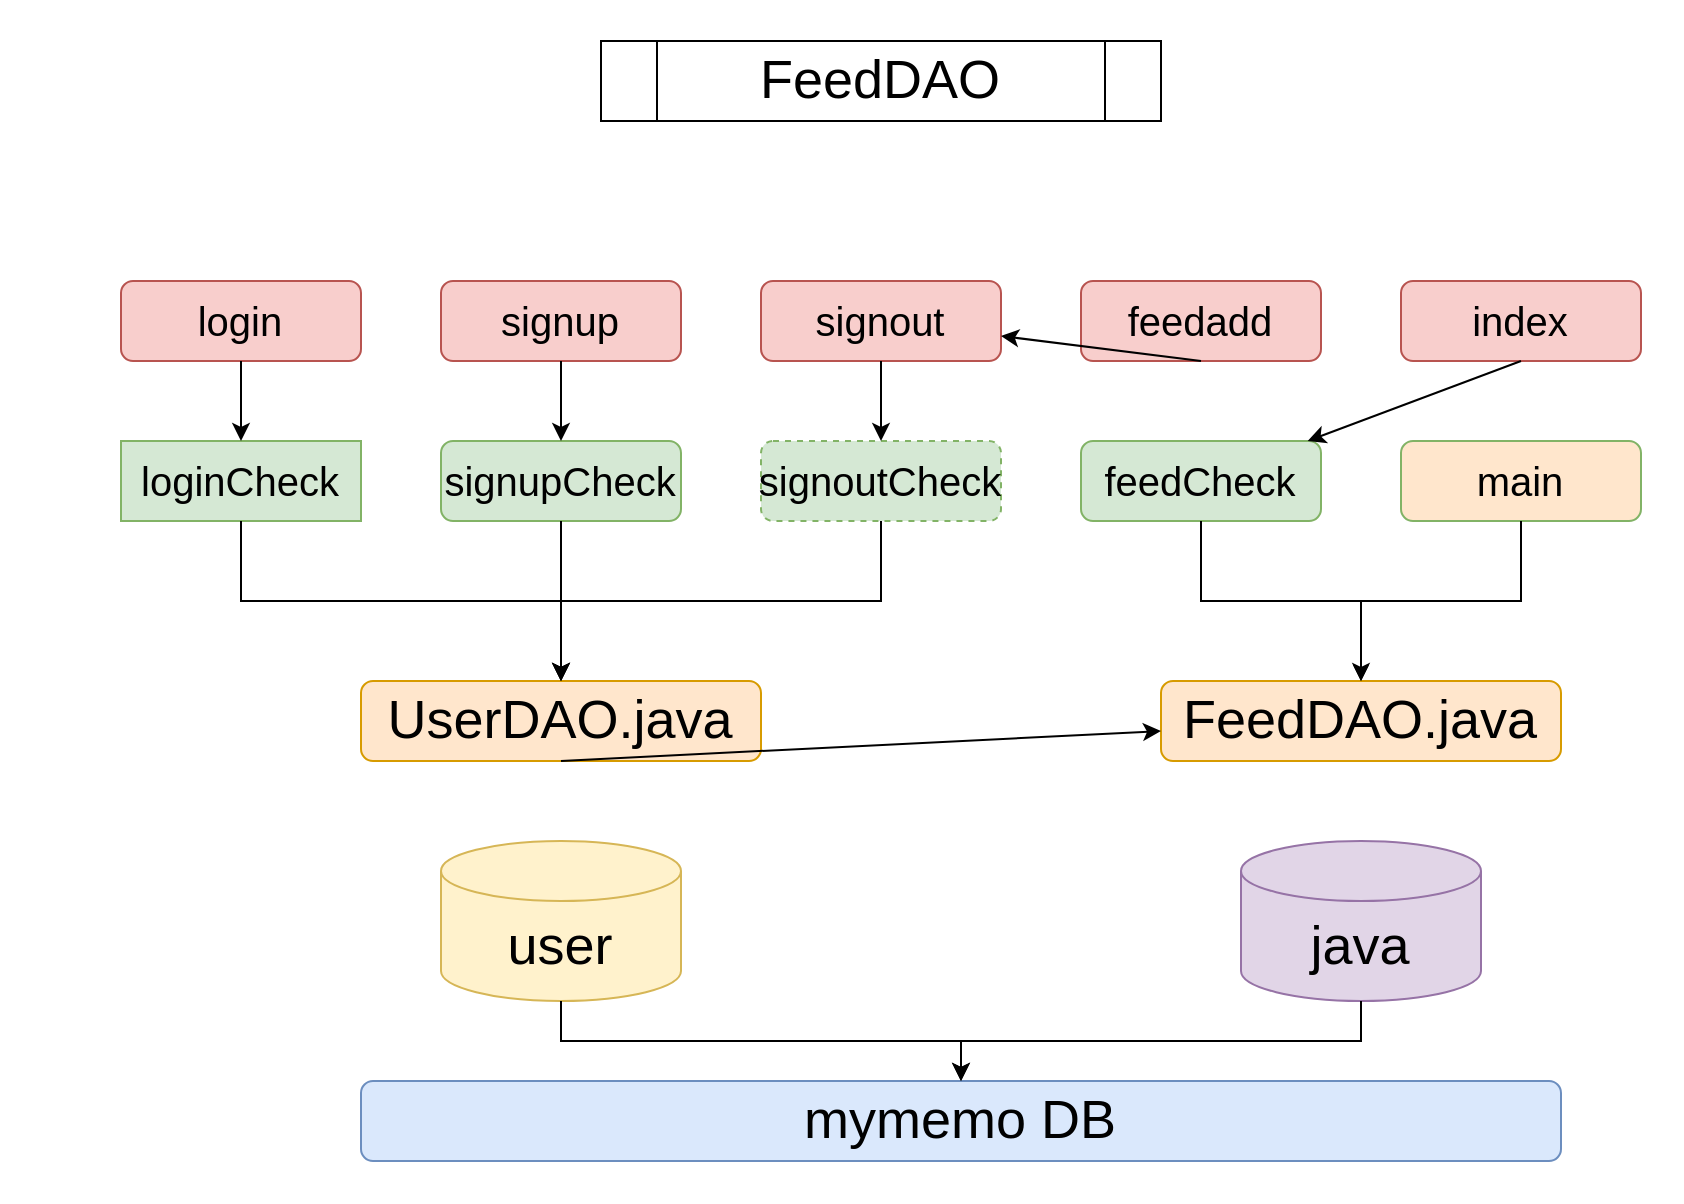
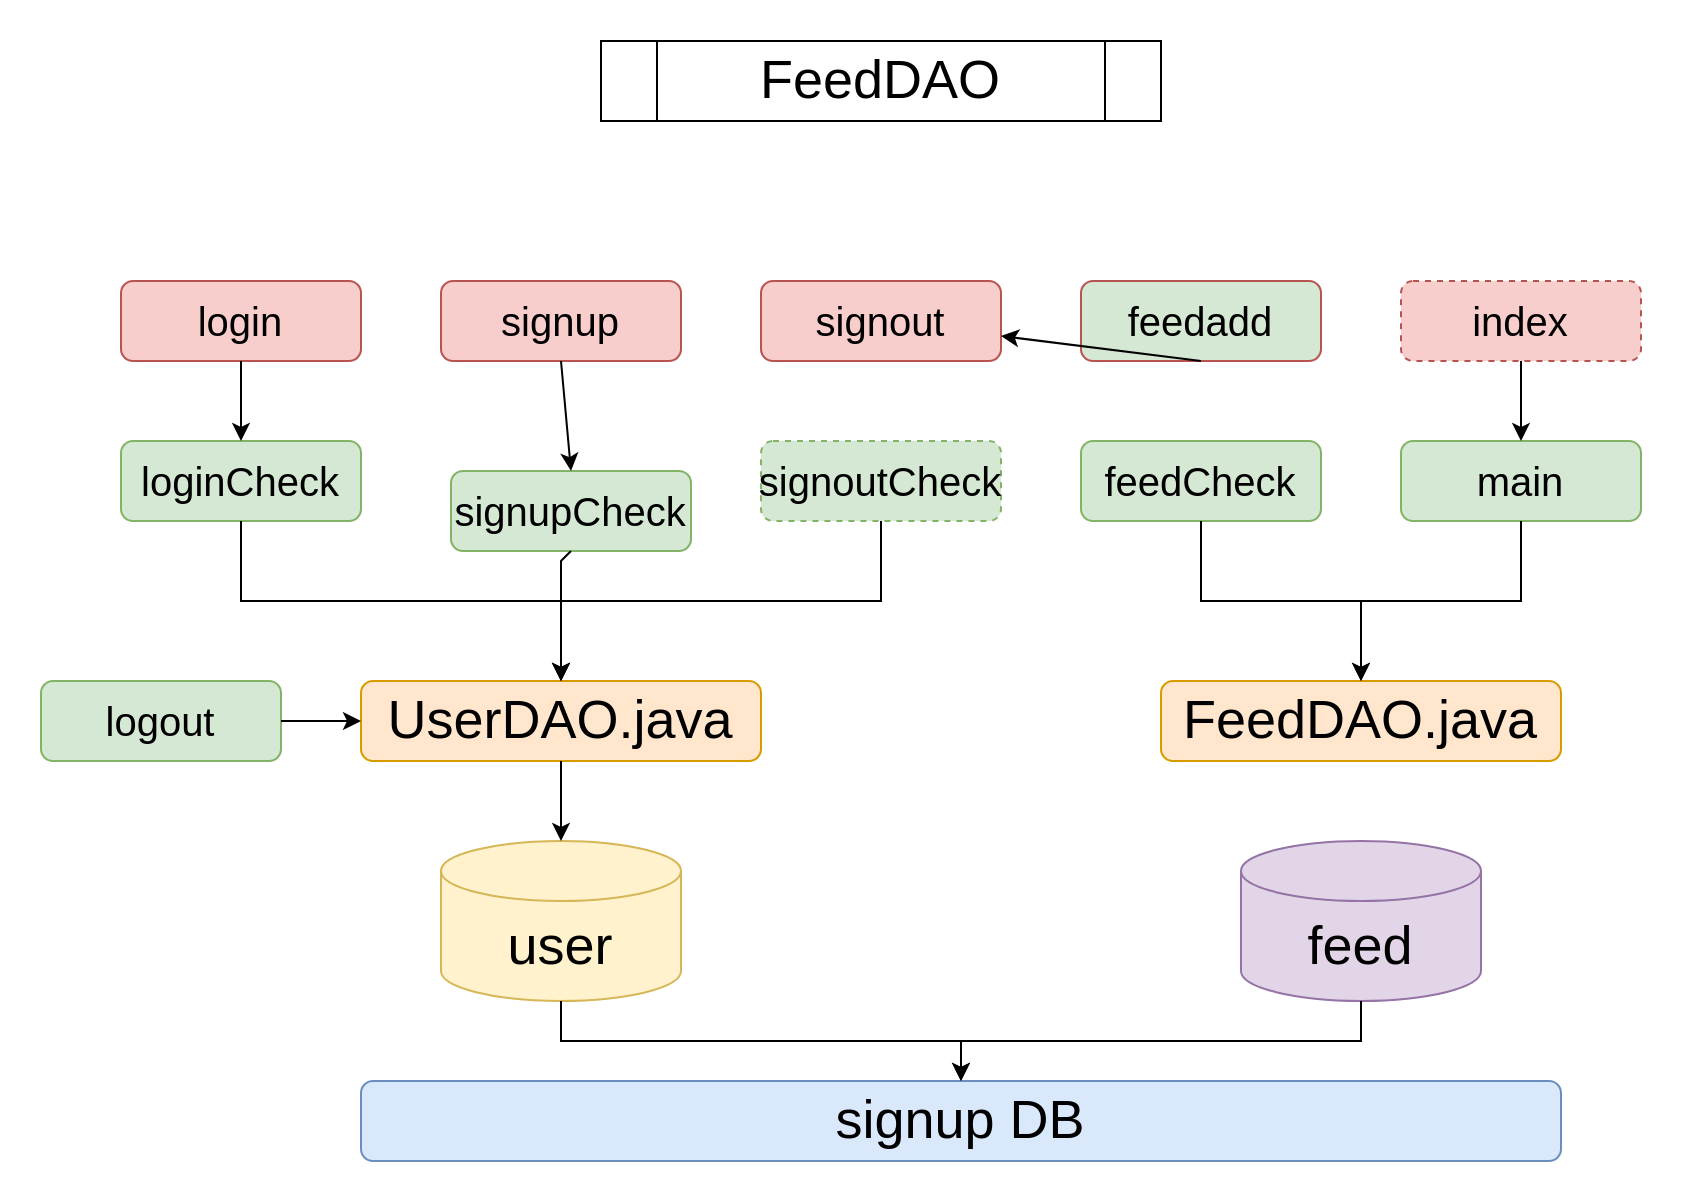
(1201, 321) -> (1201, 321)
(1521, 321) -> (1521, 321)
(881, 394) -> none
(1421, 399) -> (1521, 394)
(241, 481) -> (241, 481)
(561, 481) -> (571, 511)
(1521, 481) -> (1521, 481)
(1521, 521) -> (1521, 521)
none -> (161, 721)
none -> (314, 721)
(855, 746) -> (561, 794)
(1361, 947) -> (1361, 947)
(961, 1121) -> (961, 1121)
